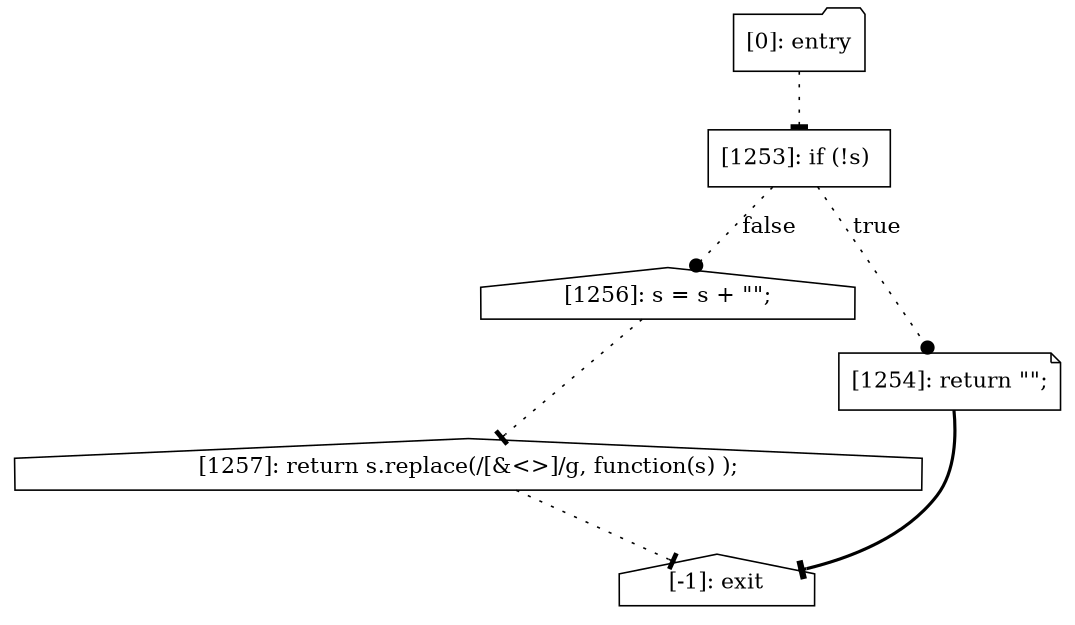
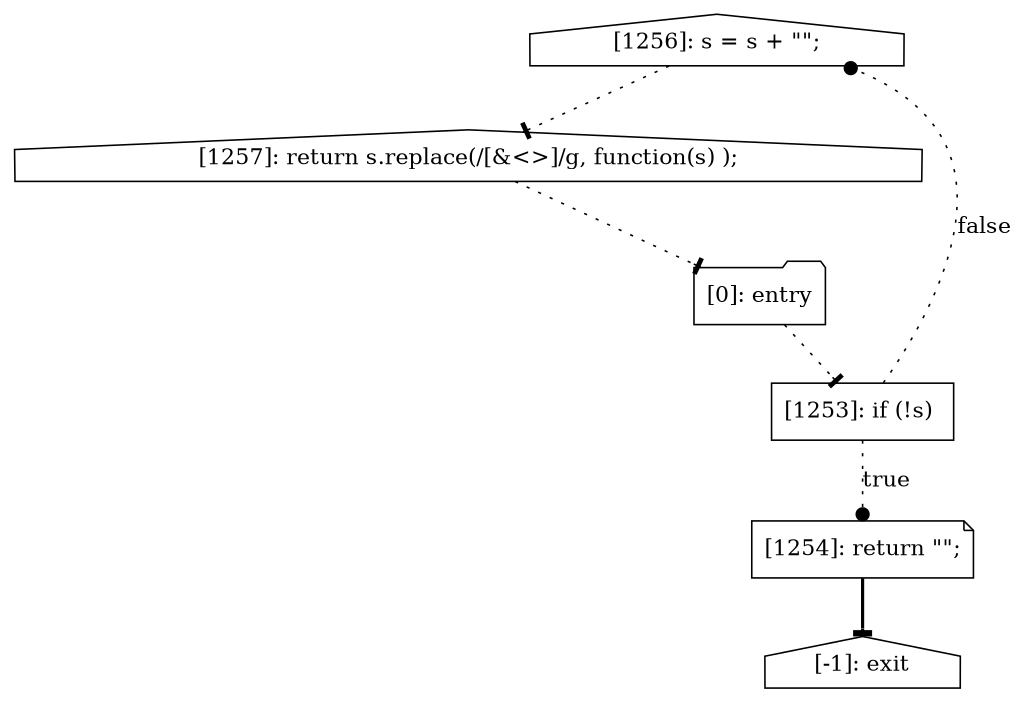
(592, 525) -> (604, 223)
